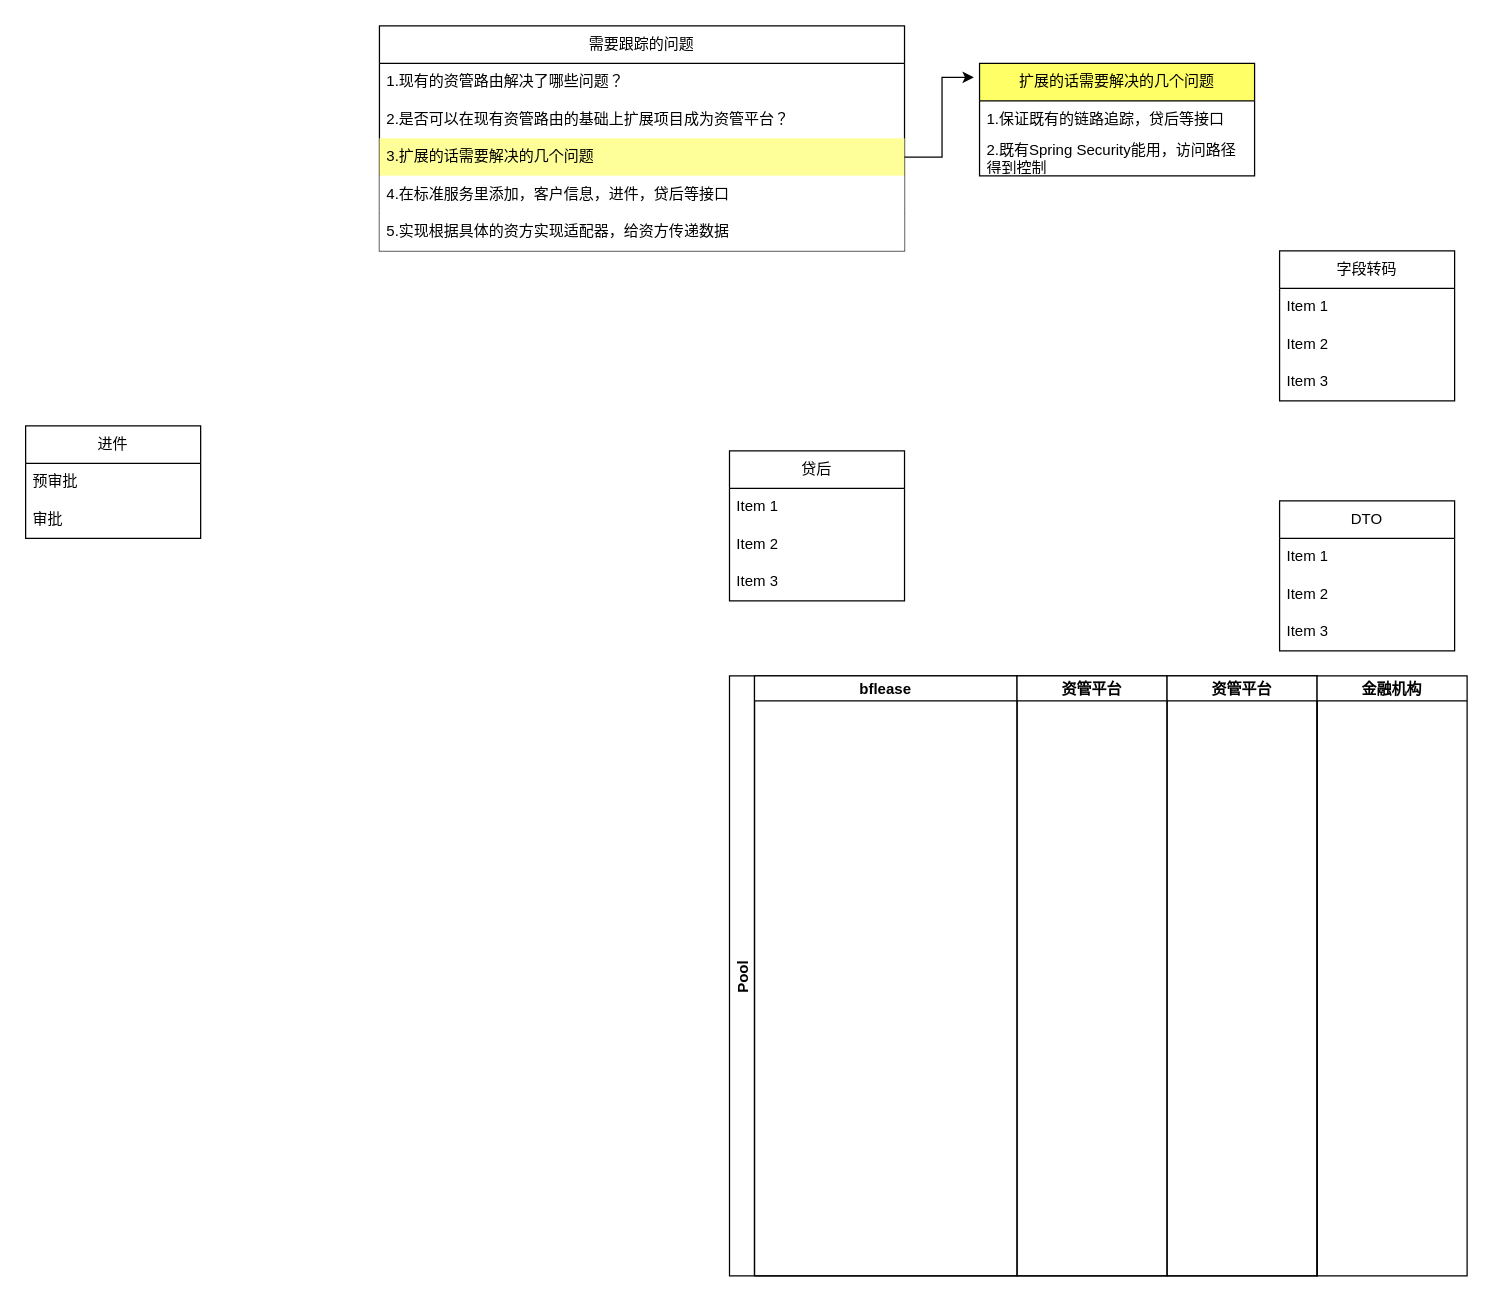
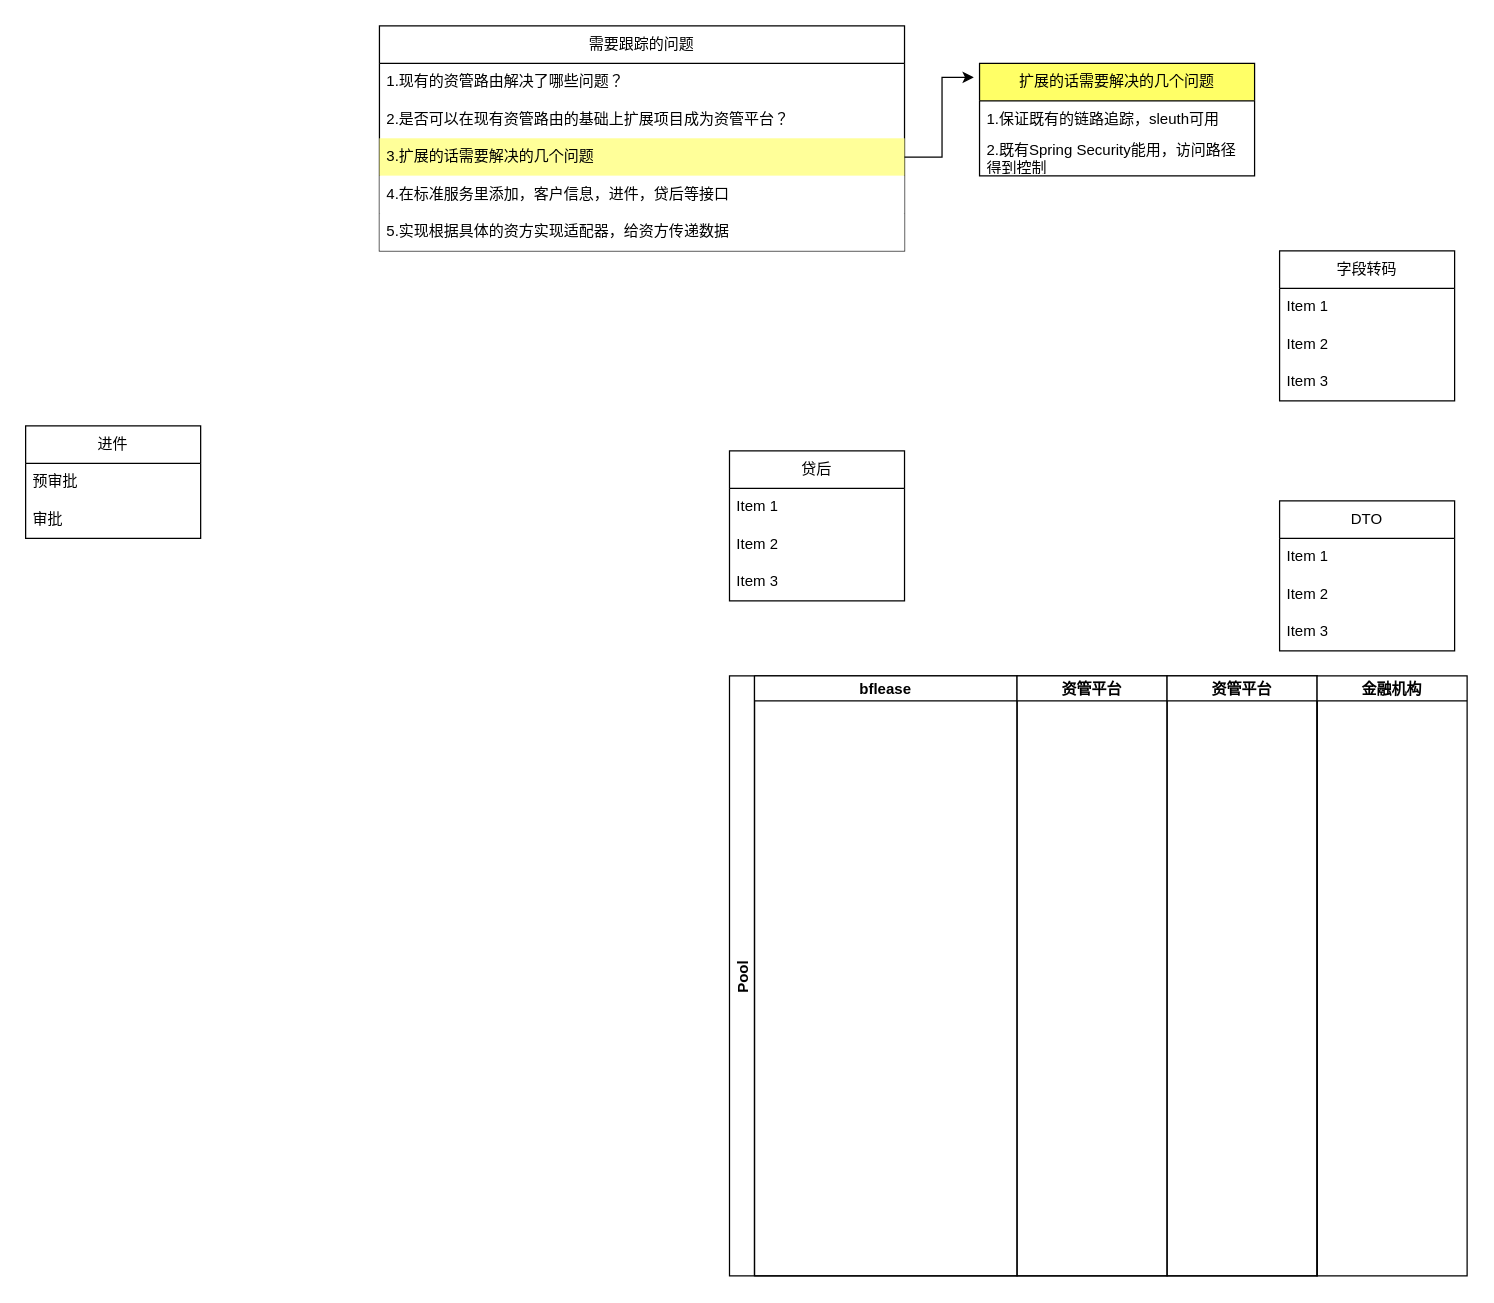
(1106, 119) -> (1107, 119)
